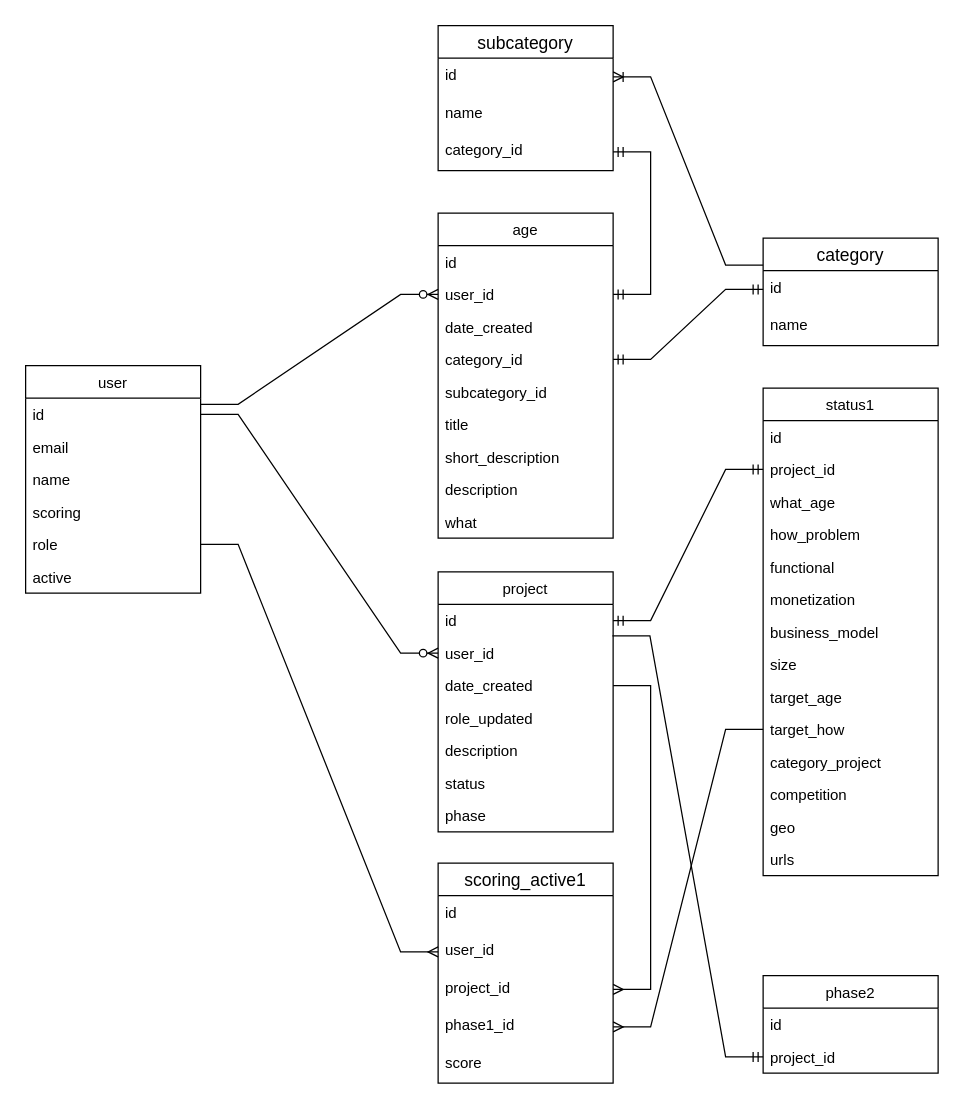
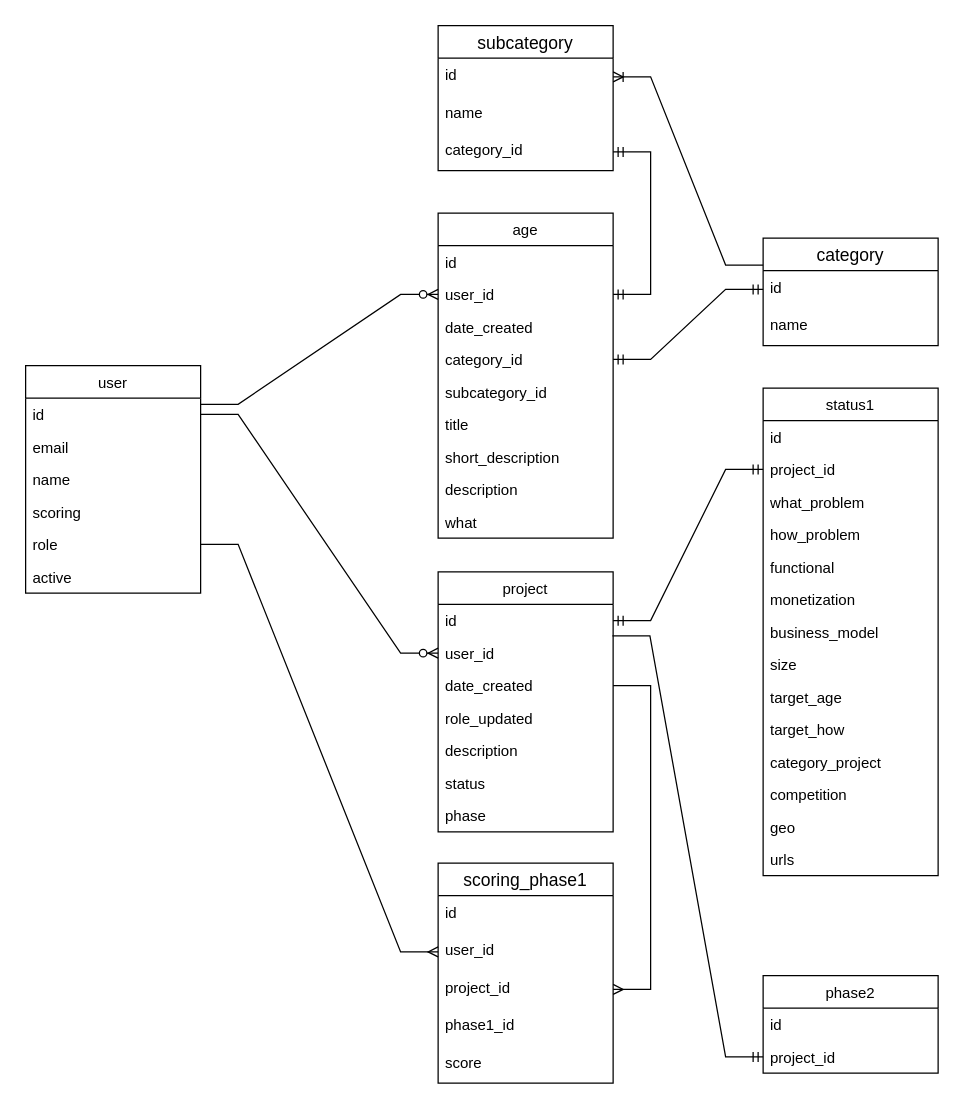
(804, 503) -> (818, 503)
(525, 880) -> (525, 880)
(666, 966) -> none
